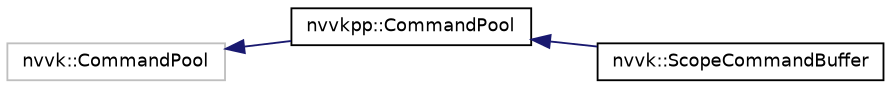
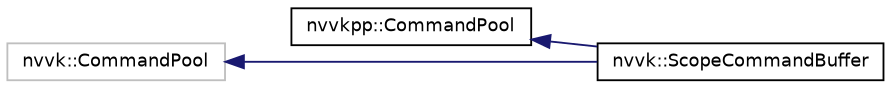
(268, 44) -> (421, 62)
